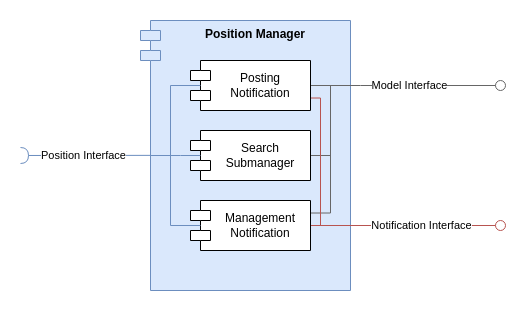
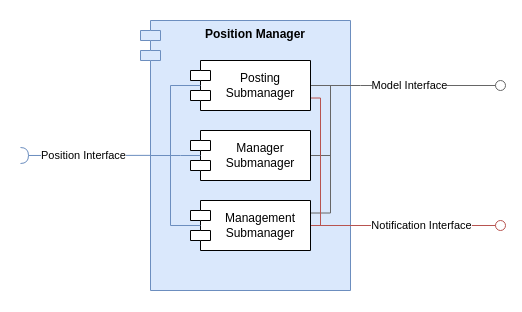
(261, 86) -> (261, 86)
(261, 156) -> (261, 156)
(261, 226) -> (261, 226)
